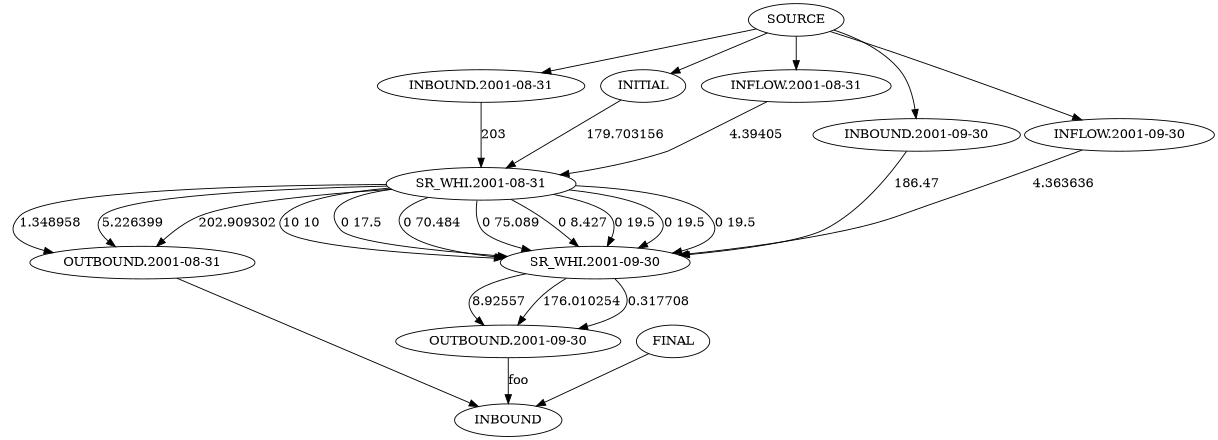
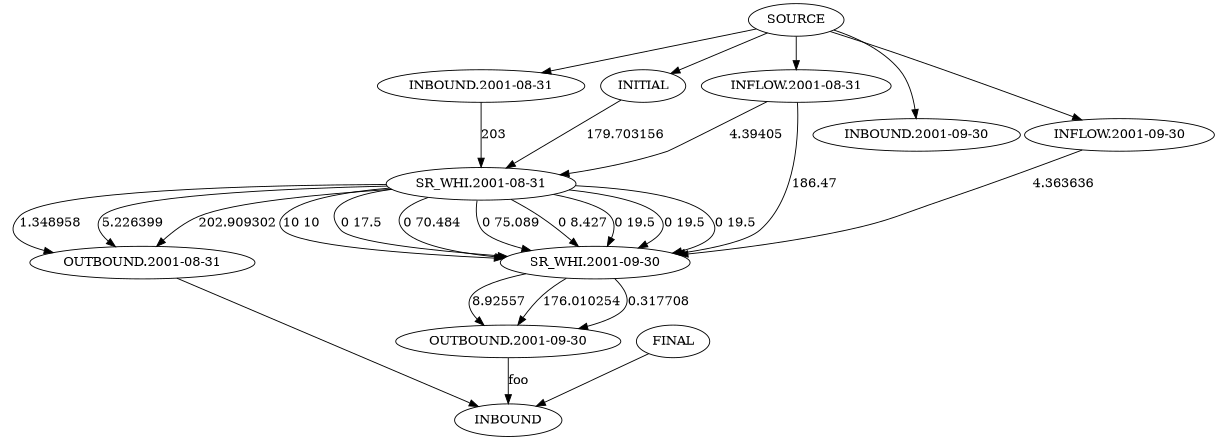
(831, 226) -> (778, 207)
